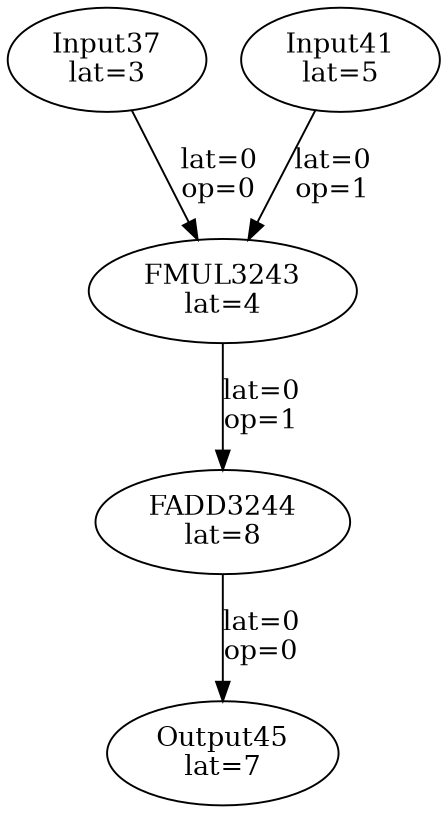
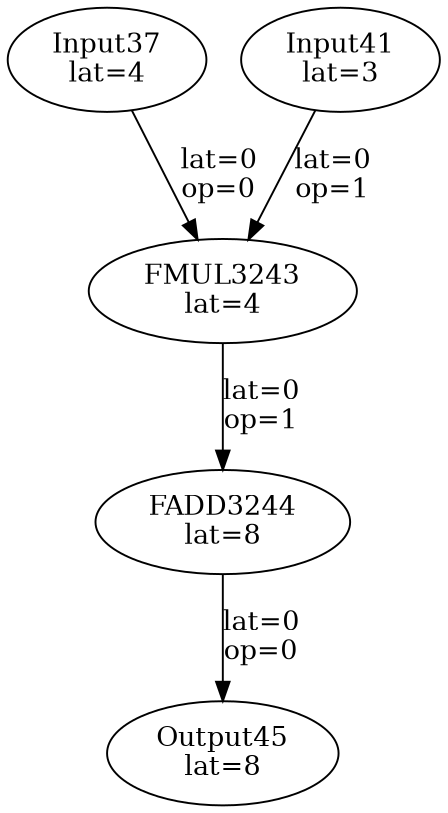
(107, 60) -> (107, 60)
(340, 60) -> (340, 60)
(223, 753) -> (223, 753)
